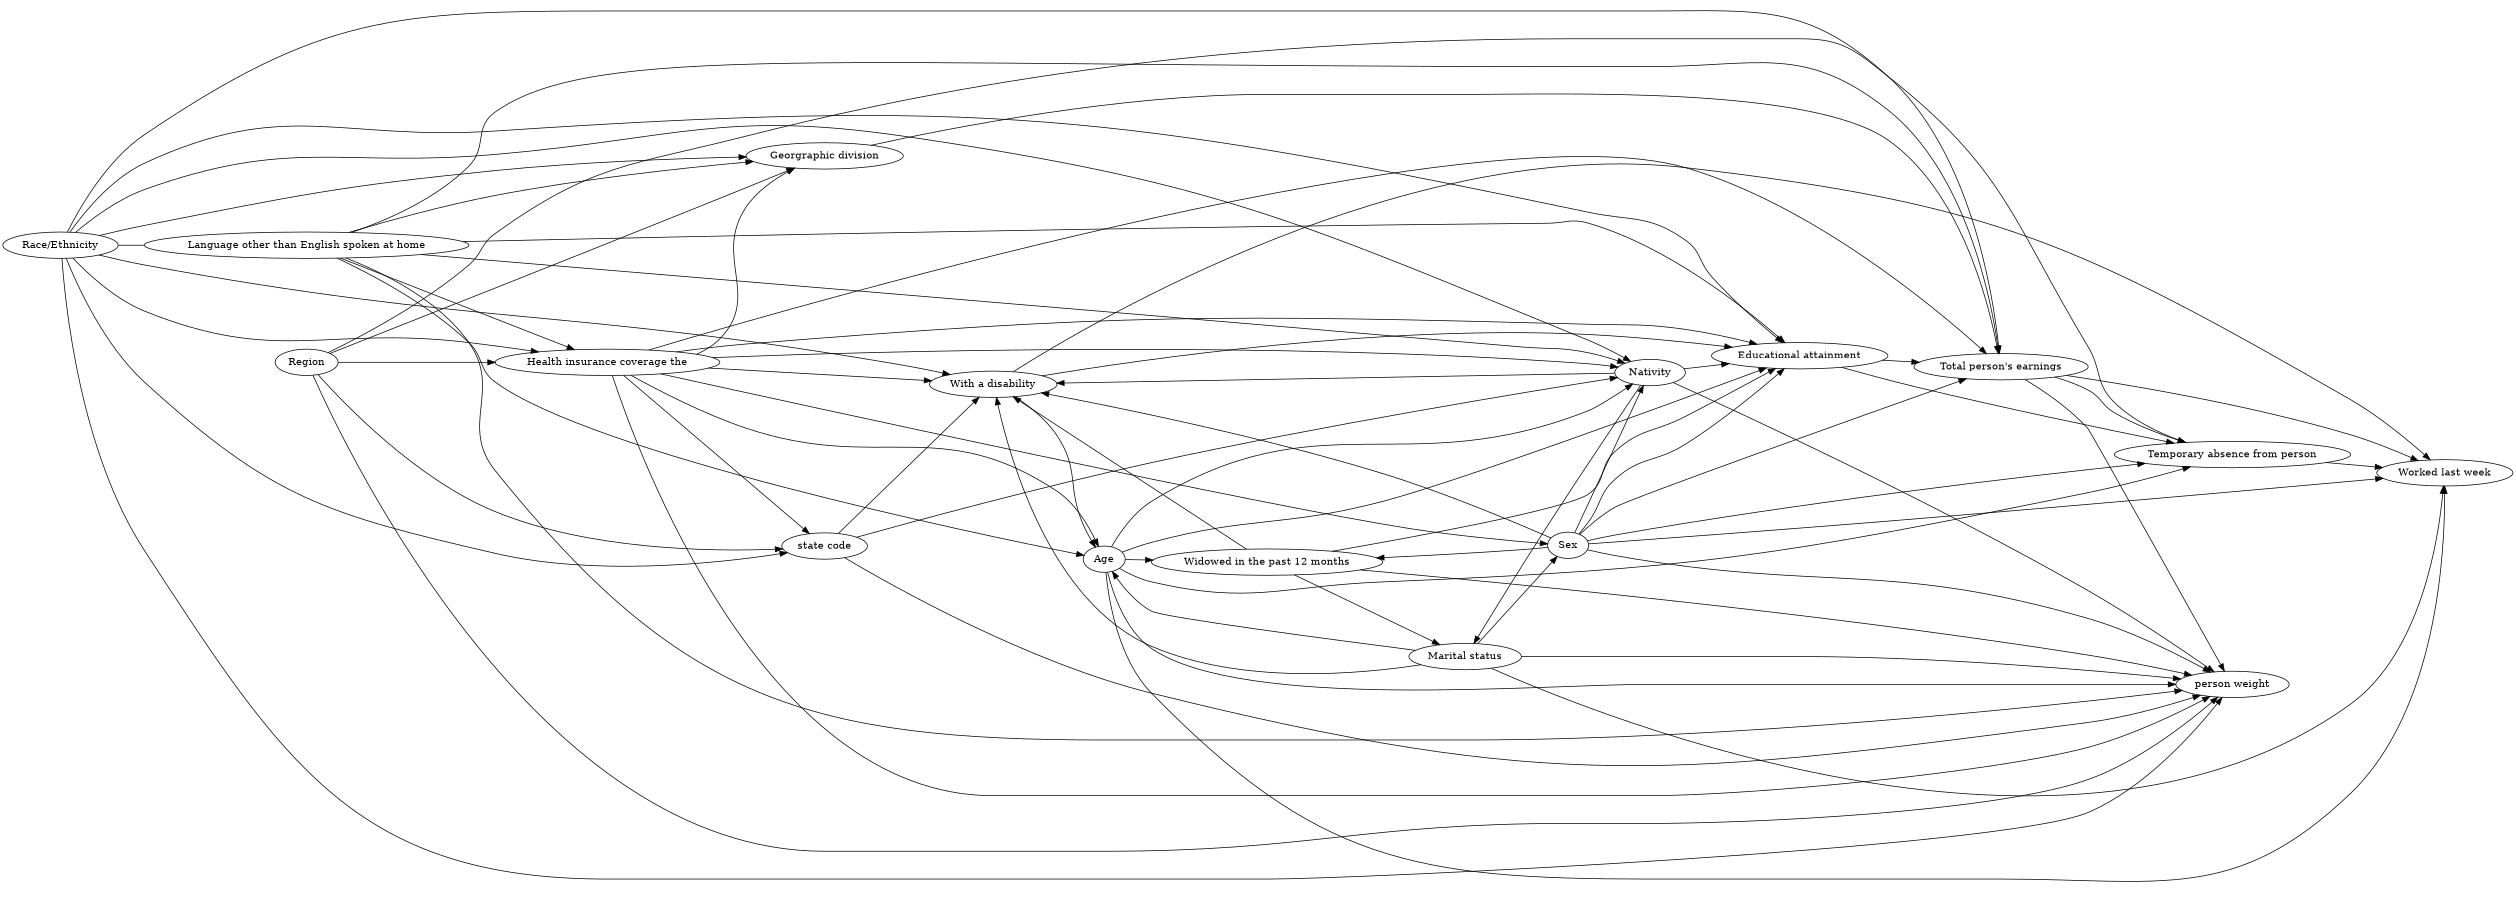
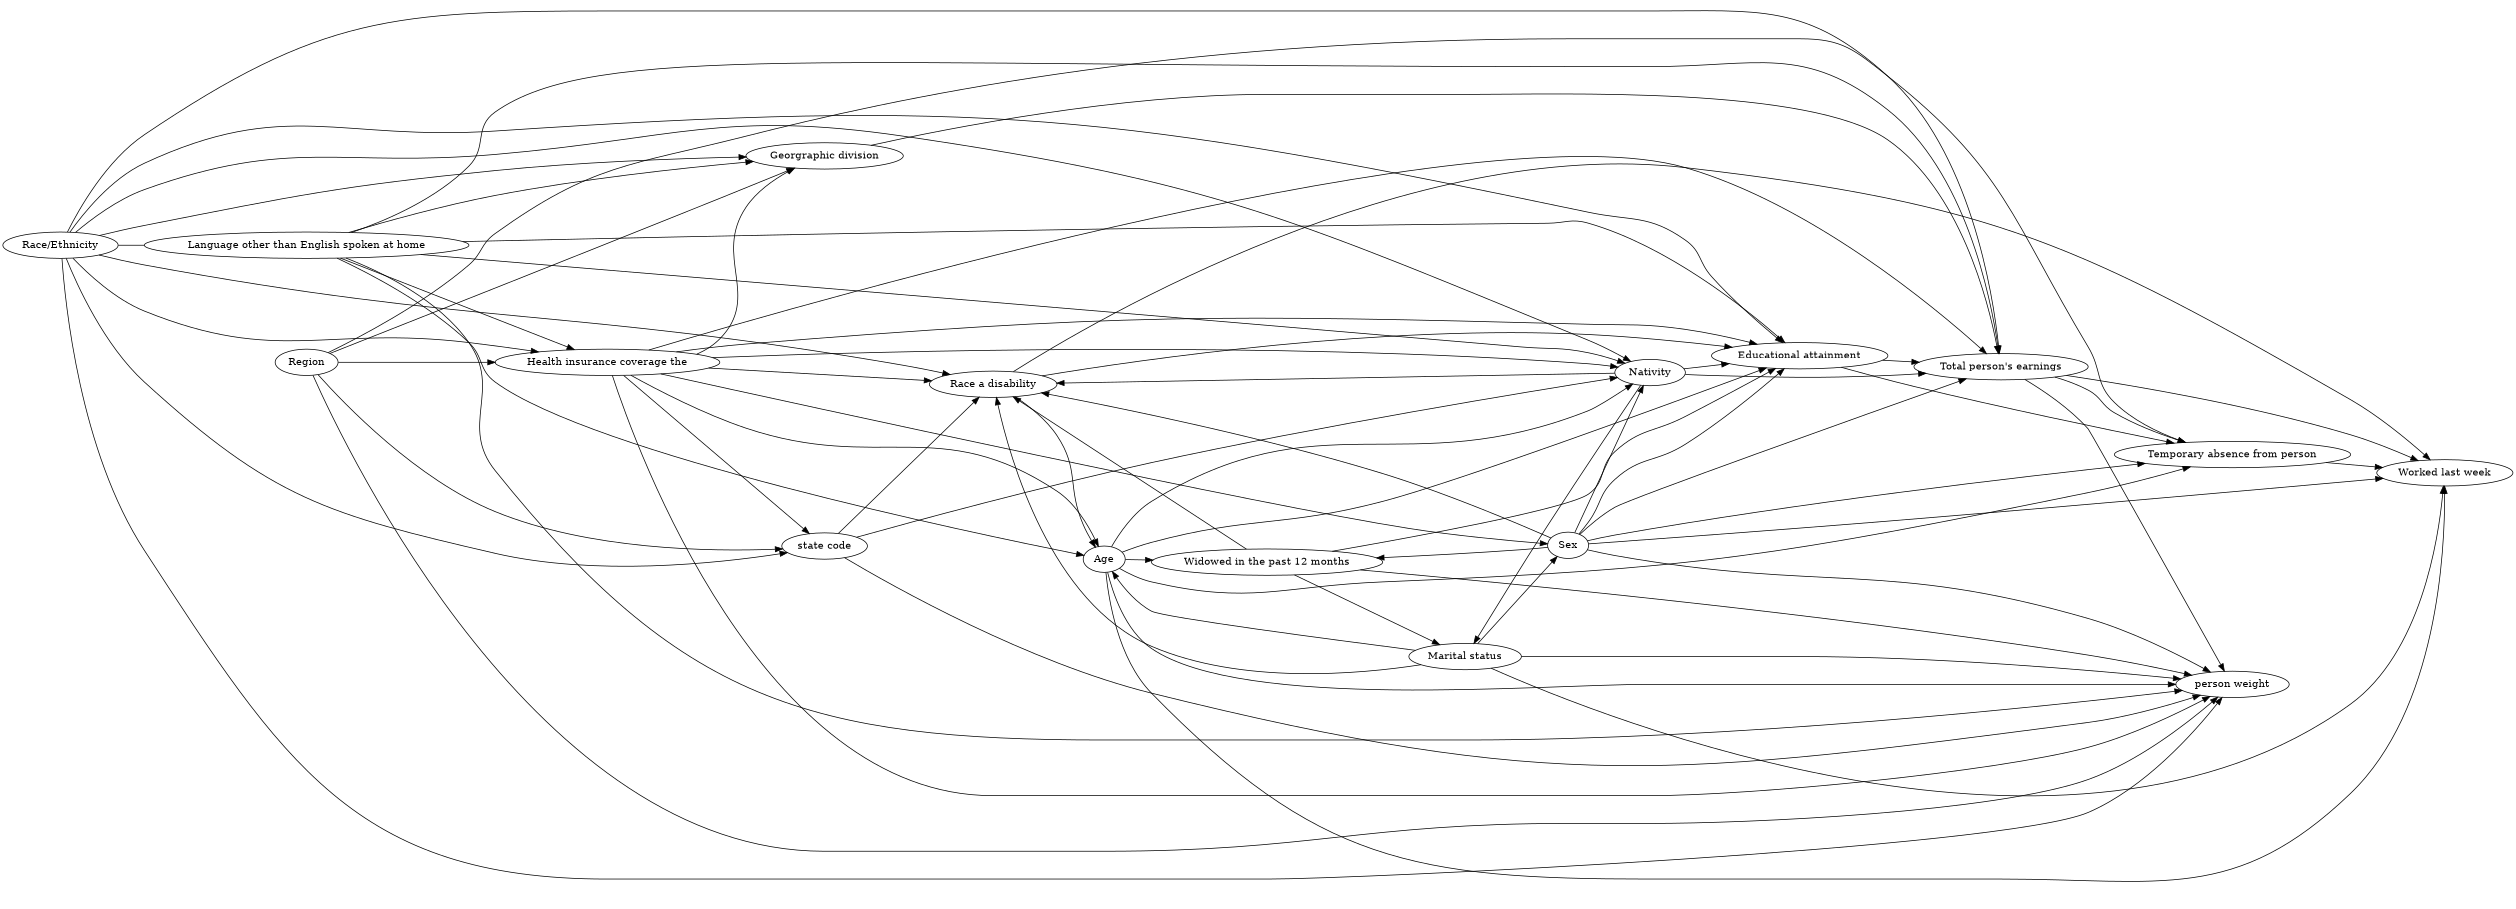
(993, 384) -> (993, 384)
(1933, 507) -> (1802, 377)
